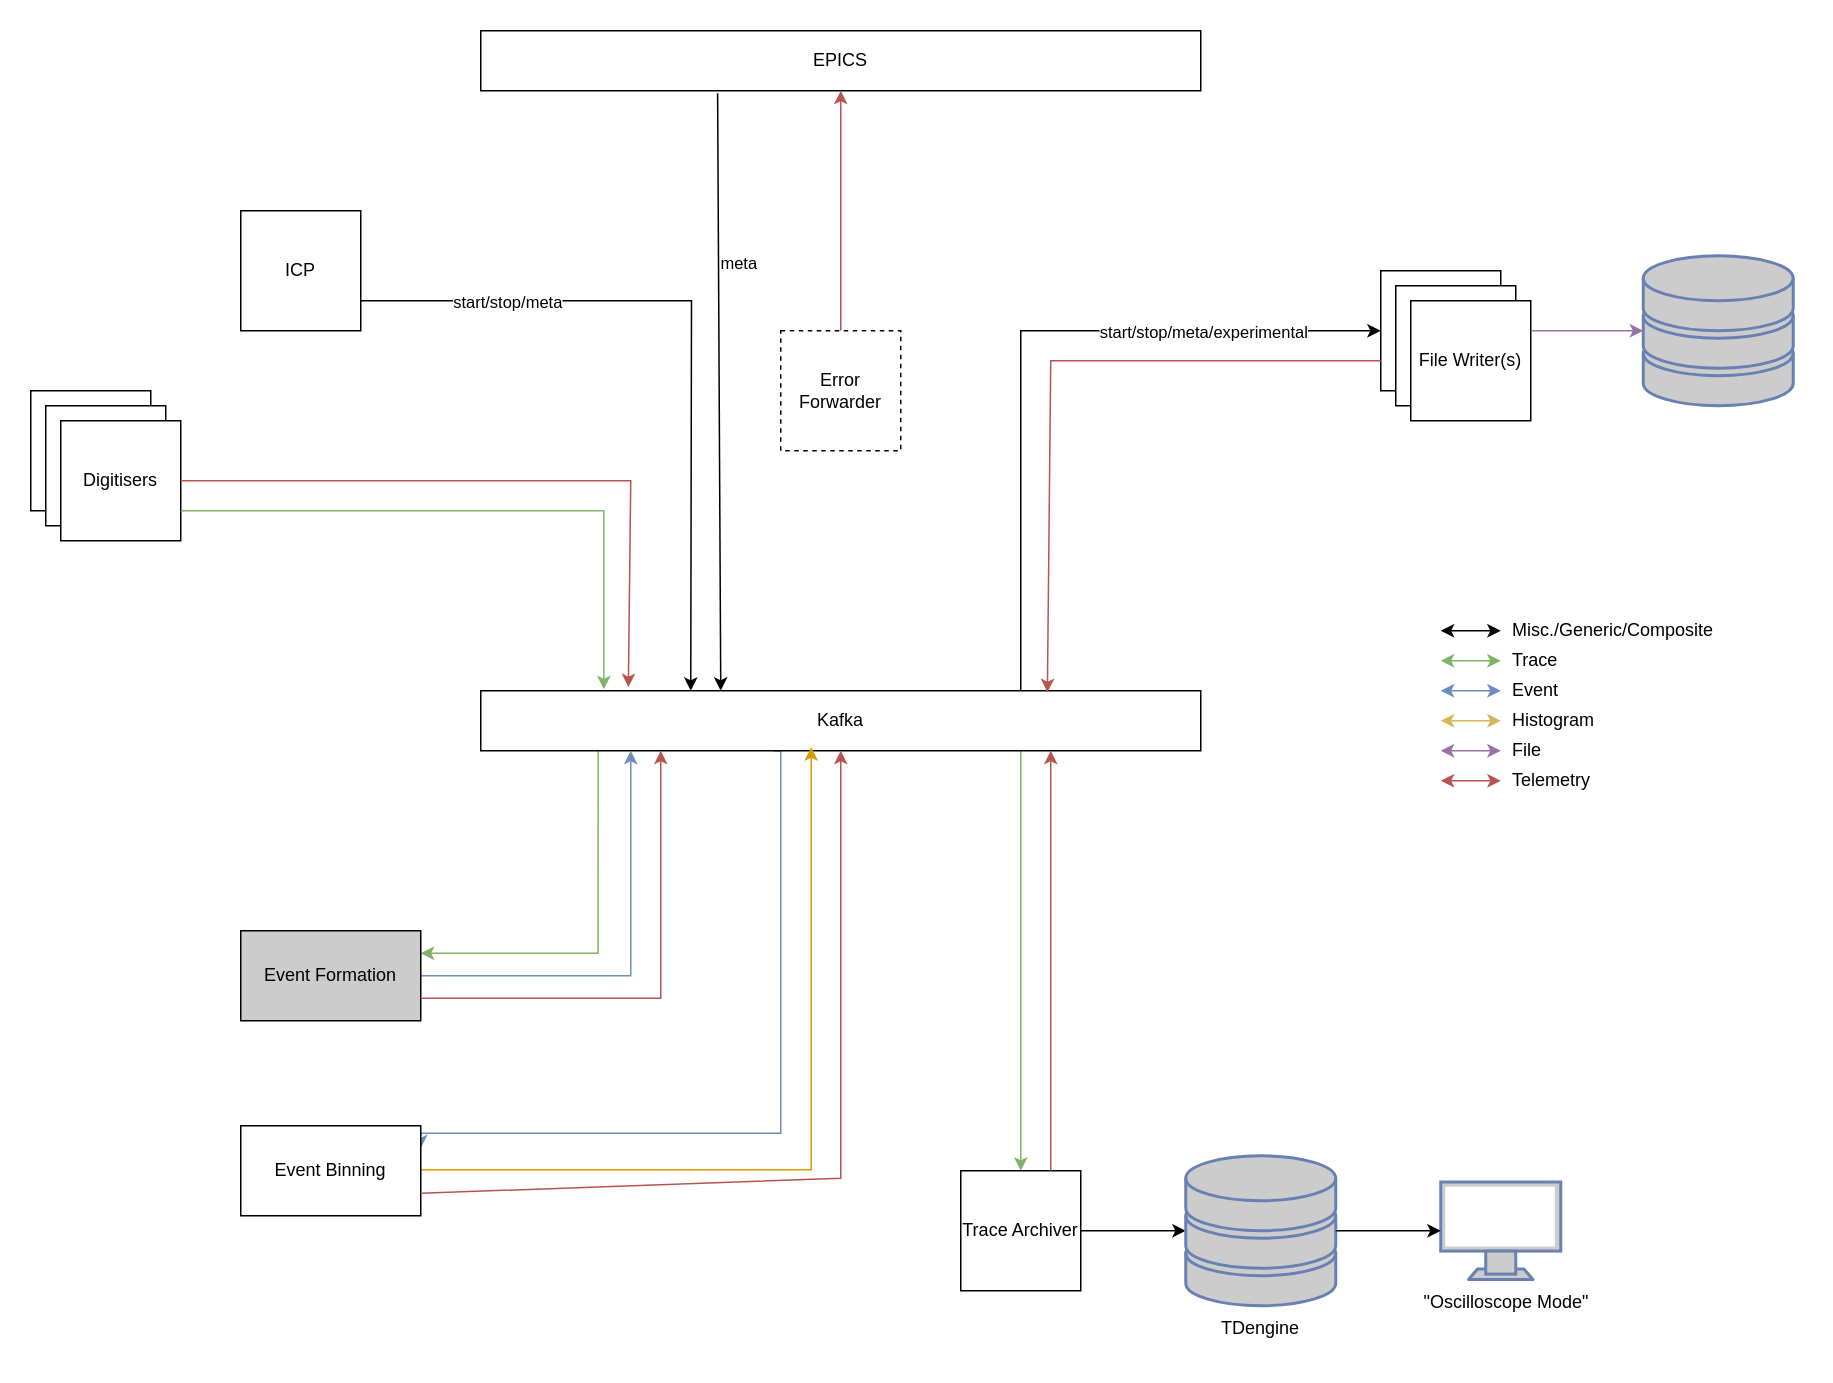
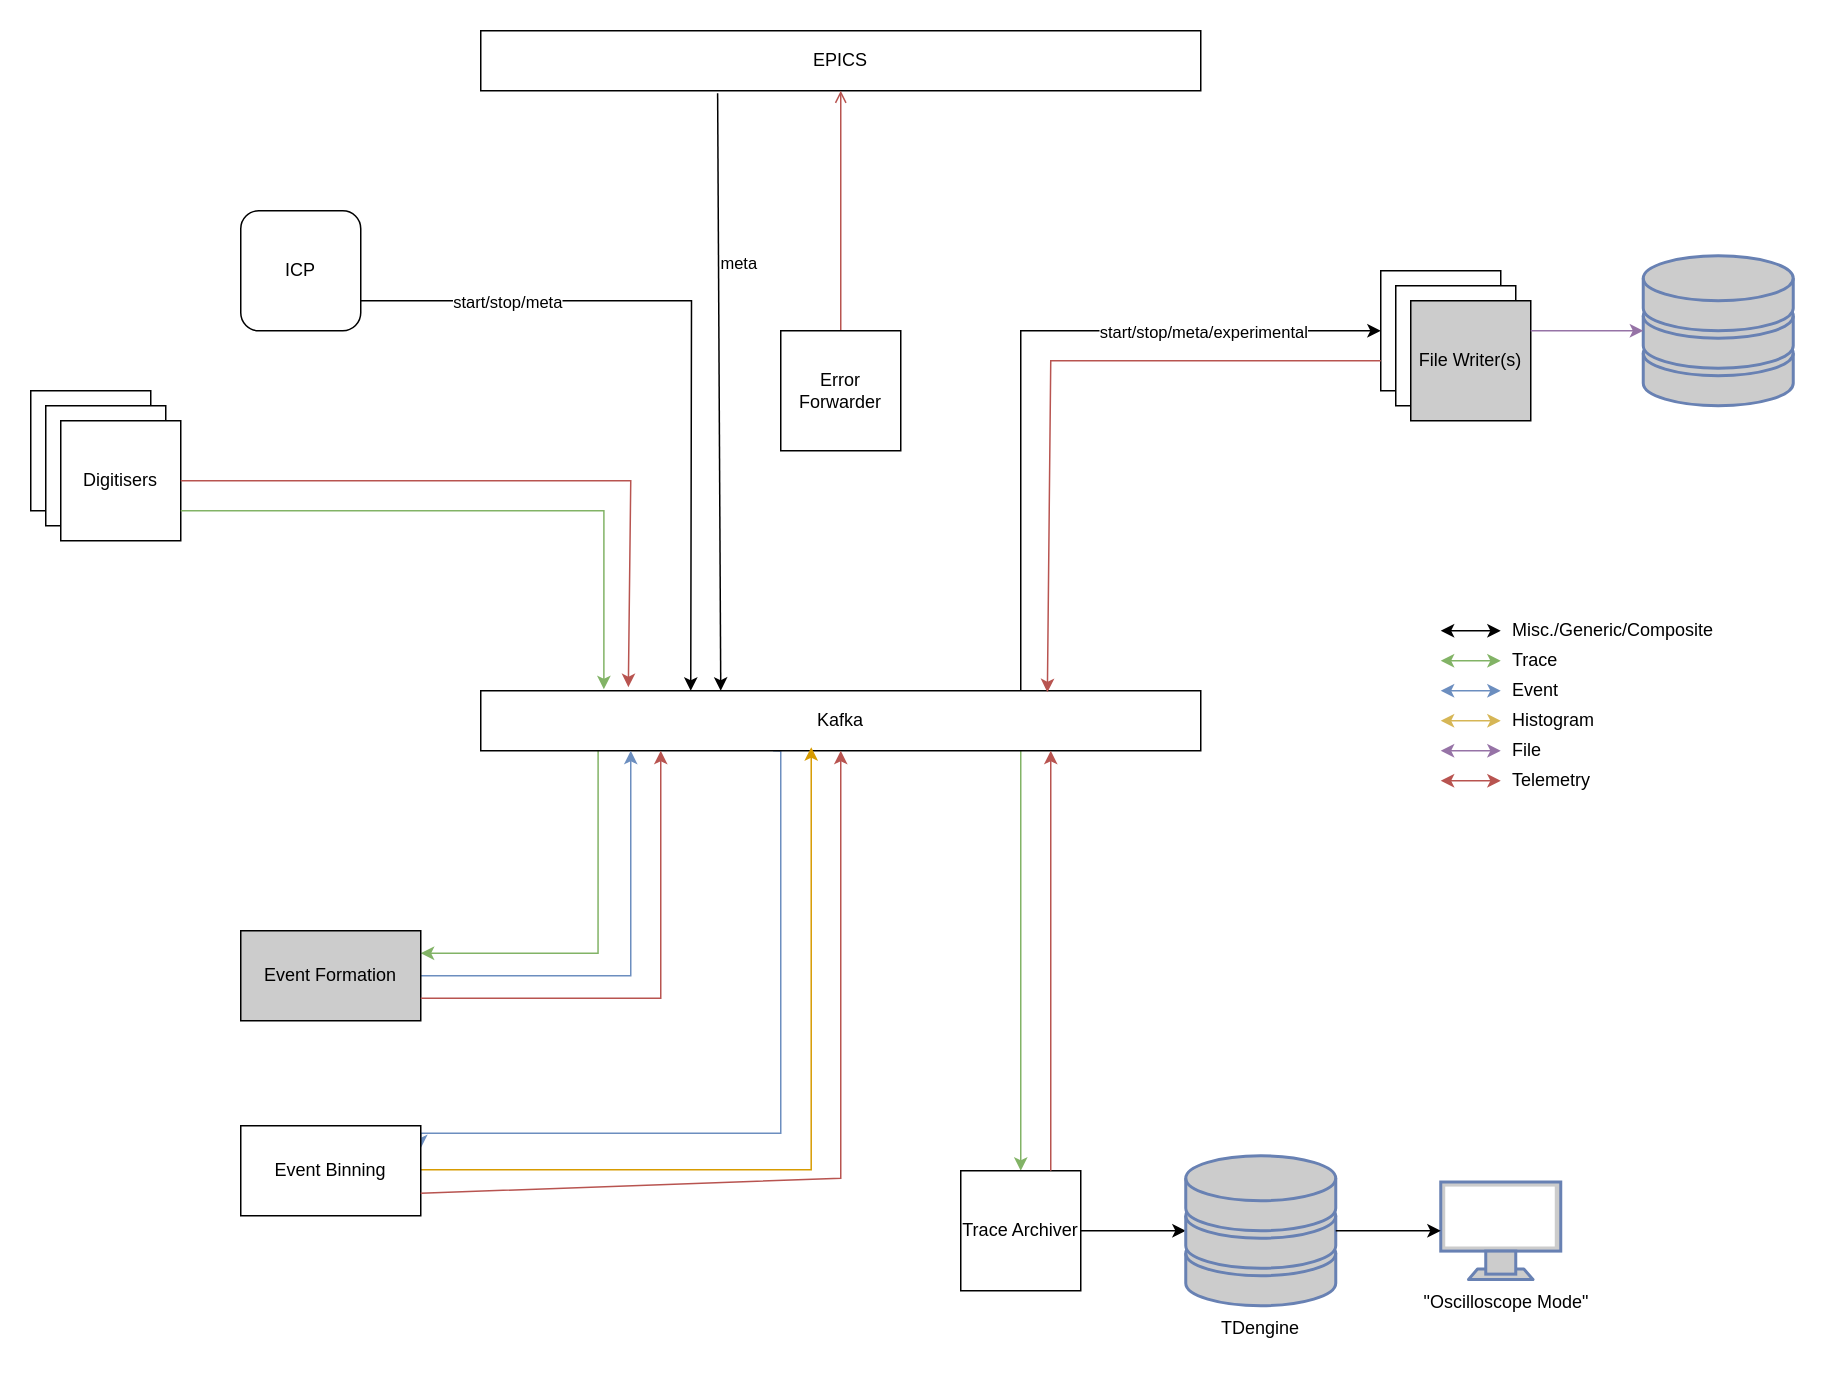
(841, 102) -> (841, 99)
(301, 271) -> (301, 271)
(1471, 361) -> (1471, 361)
(841, 391) -> (841, 391)
